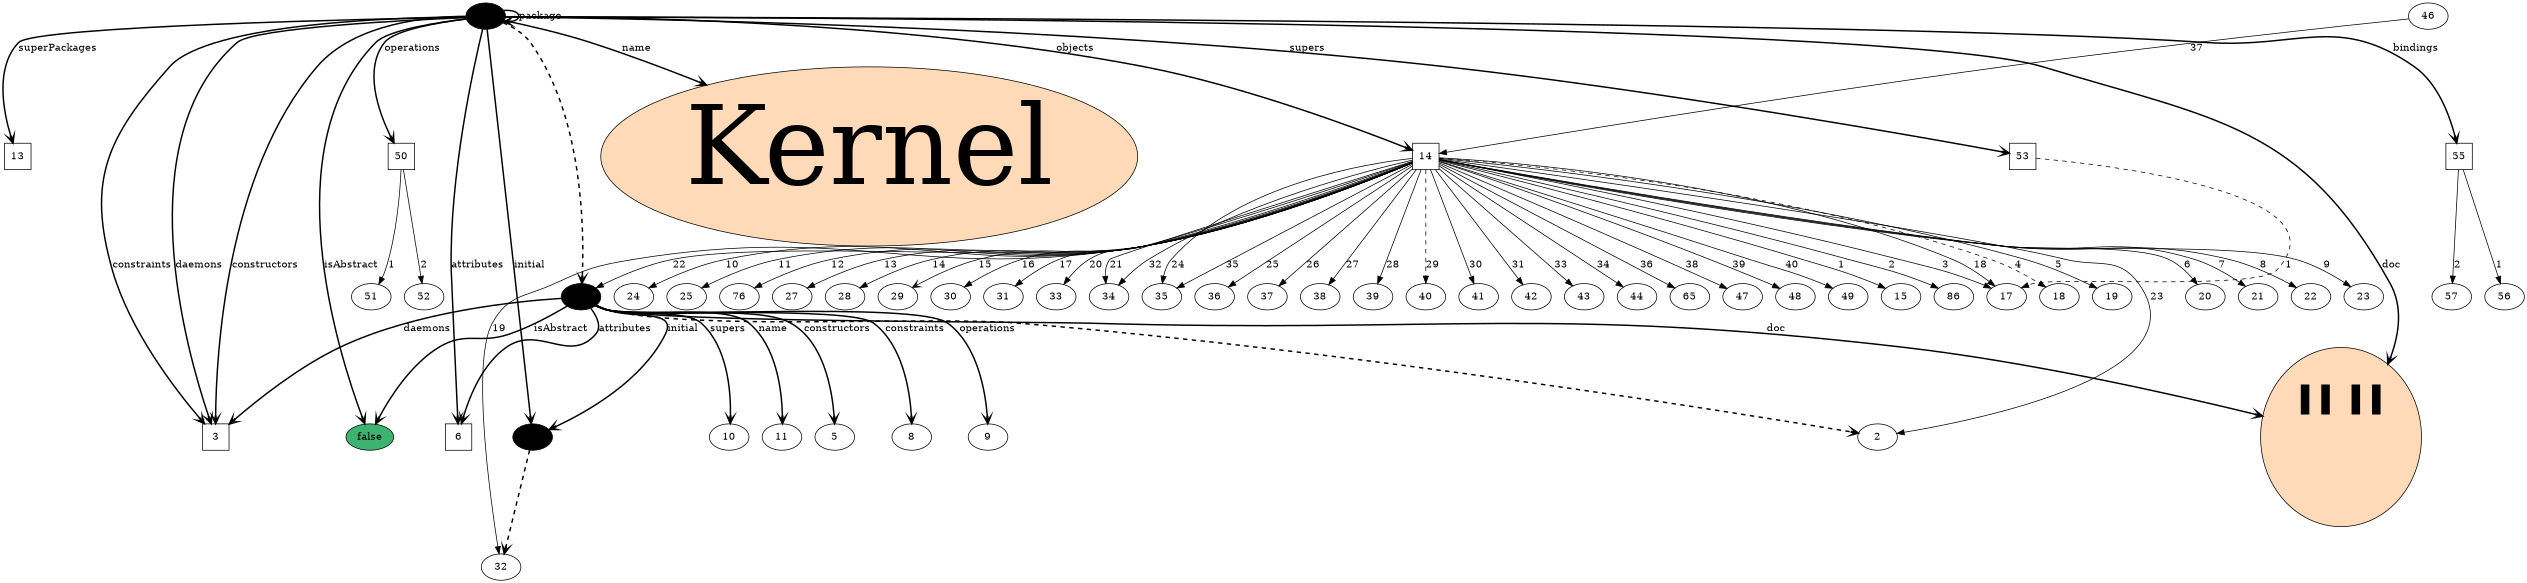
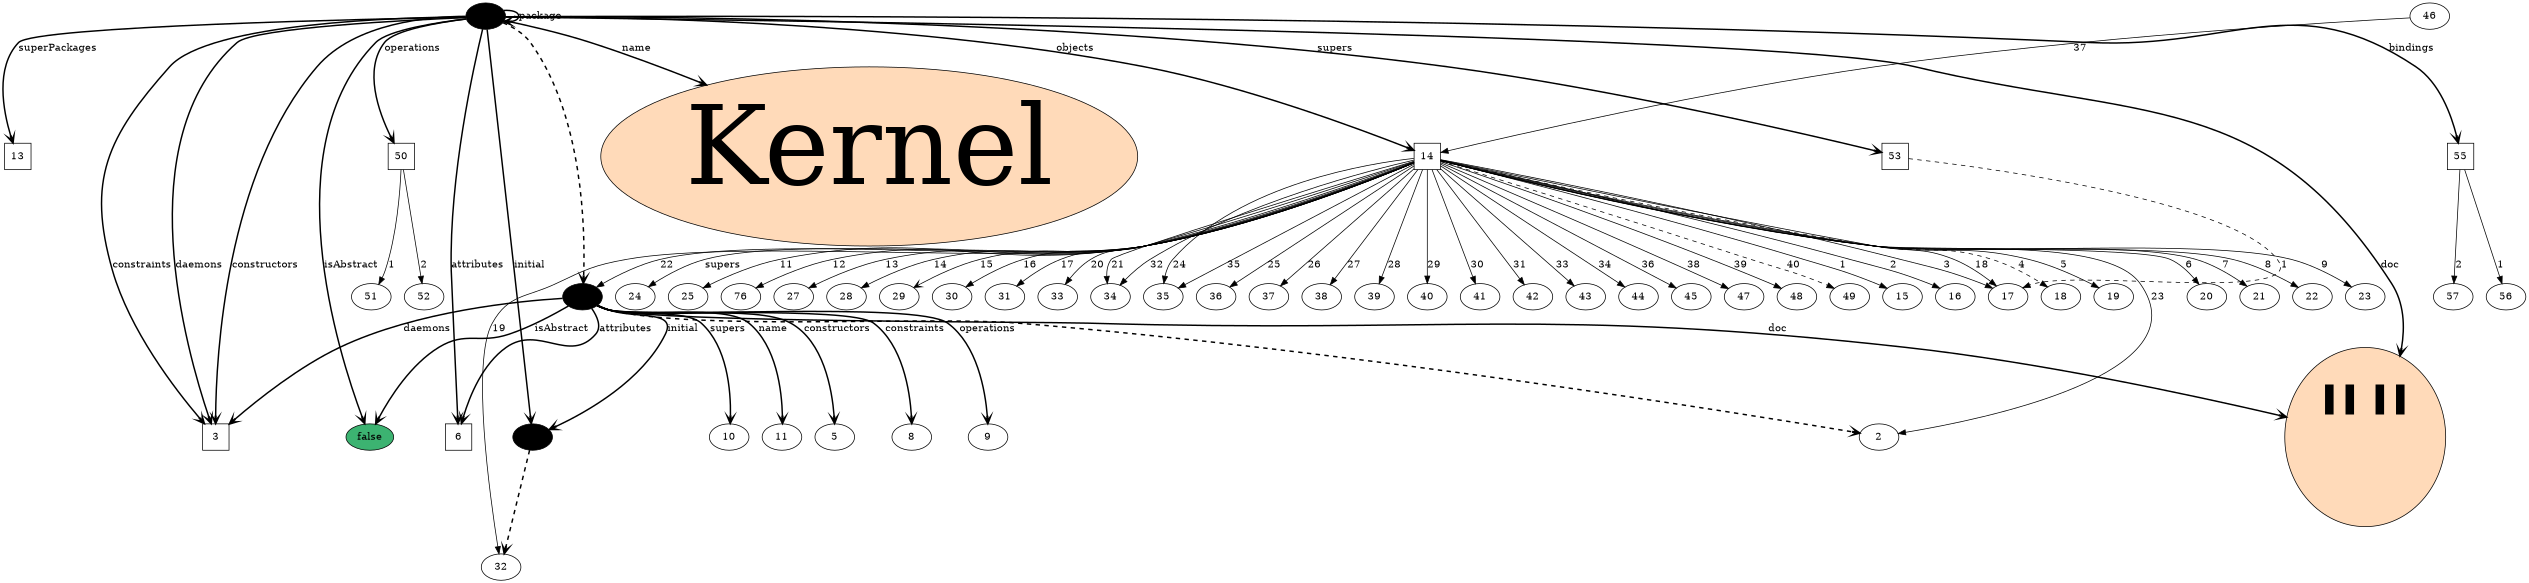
(1633, 222) -> (1634, 222)
(1426, 223) -> (1427, 223)
(732, 265) -> (723, 265)
(1690, 297) -> (1691, 297)
(1954, 297) -> (1955, 297)
